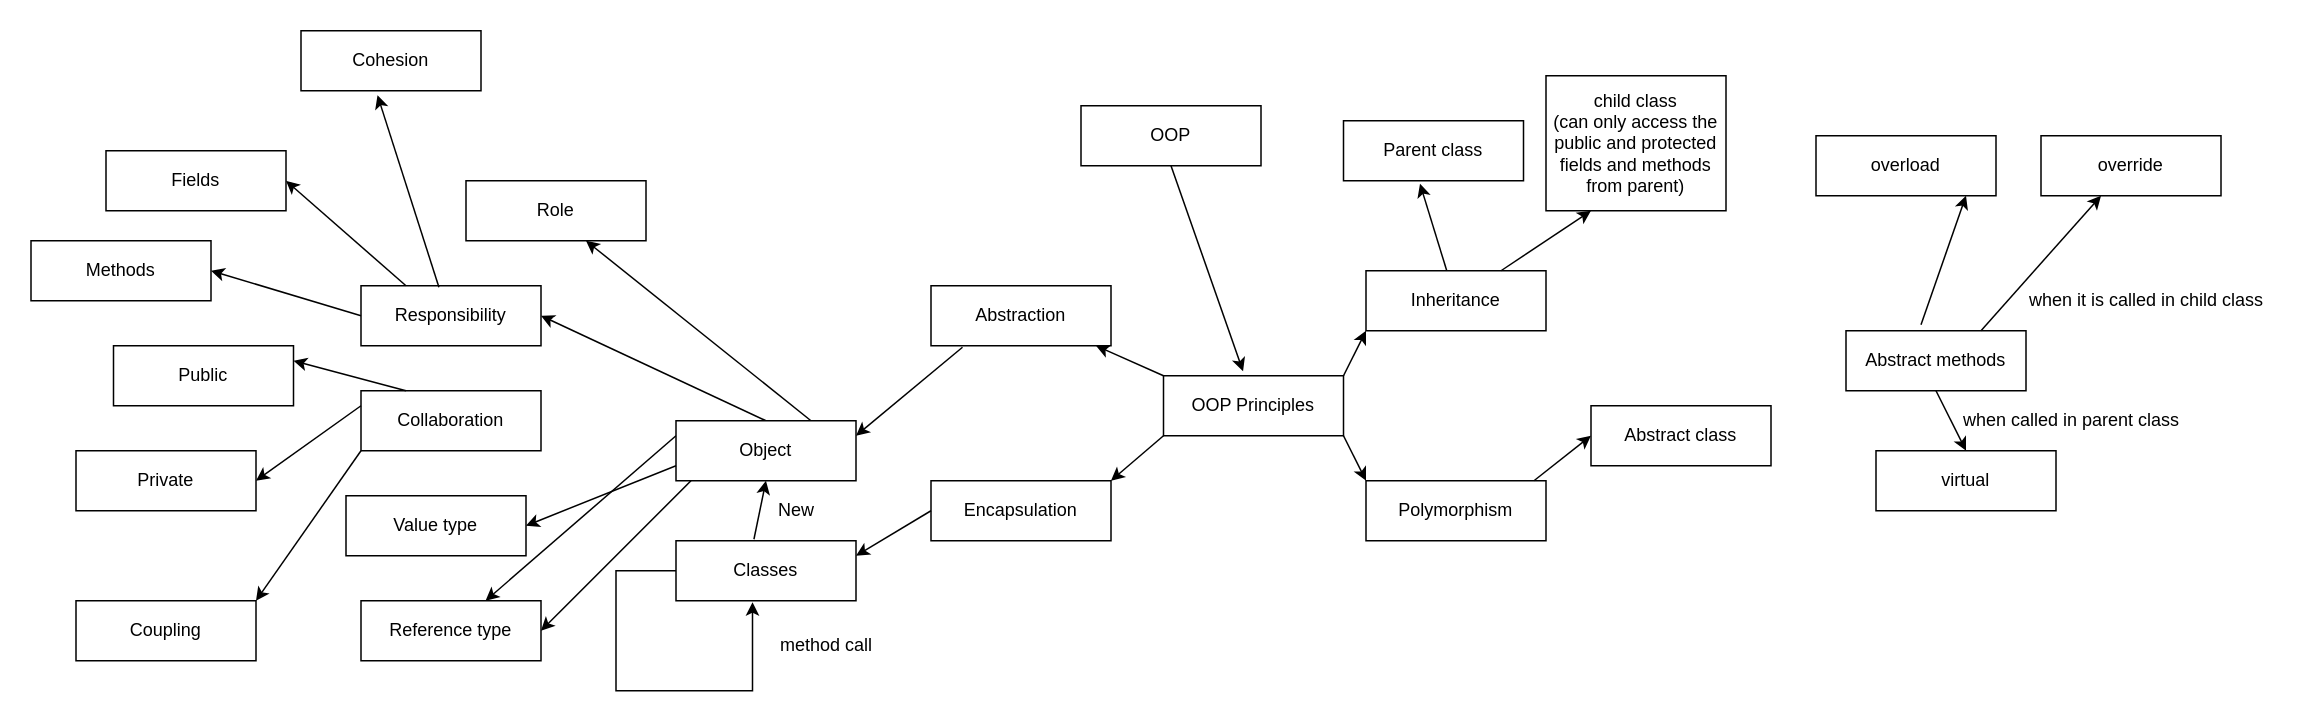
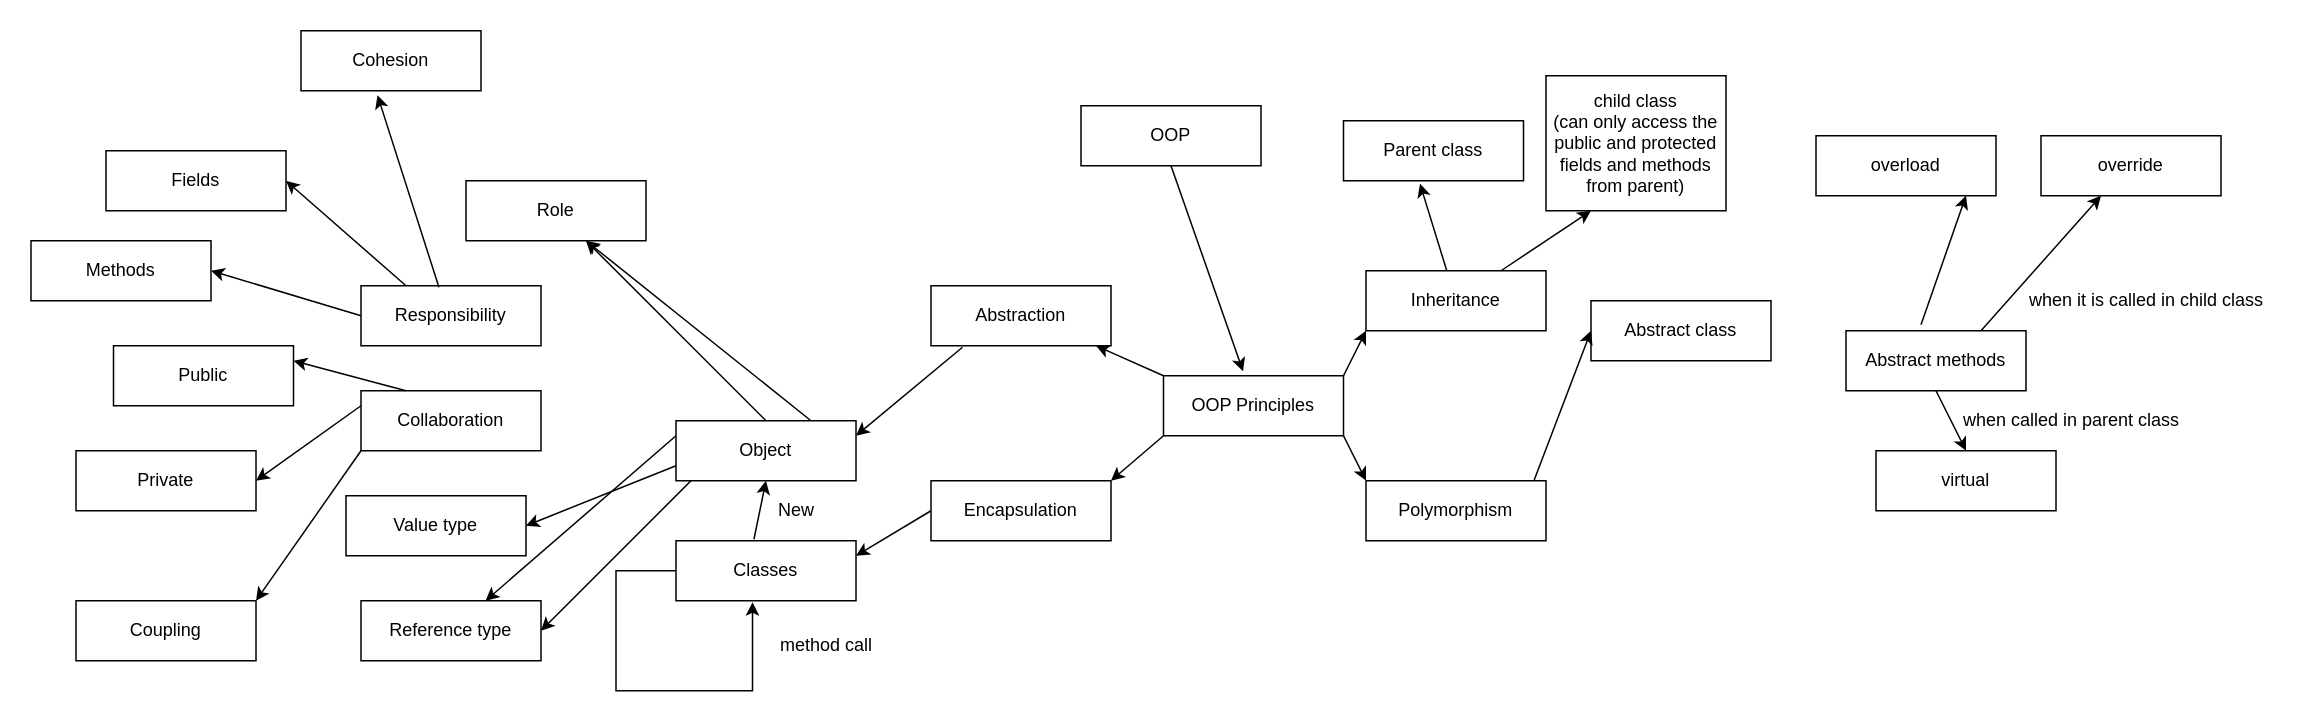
(658, 370) -> (679, 334)
(1681, 436) -> (1681, 331)
